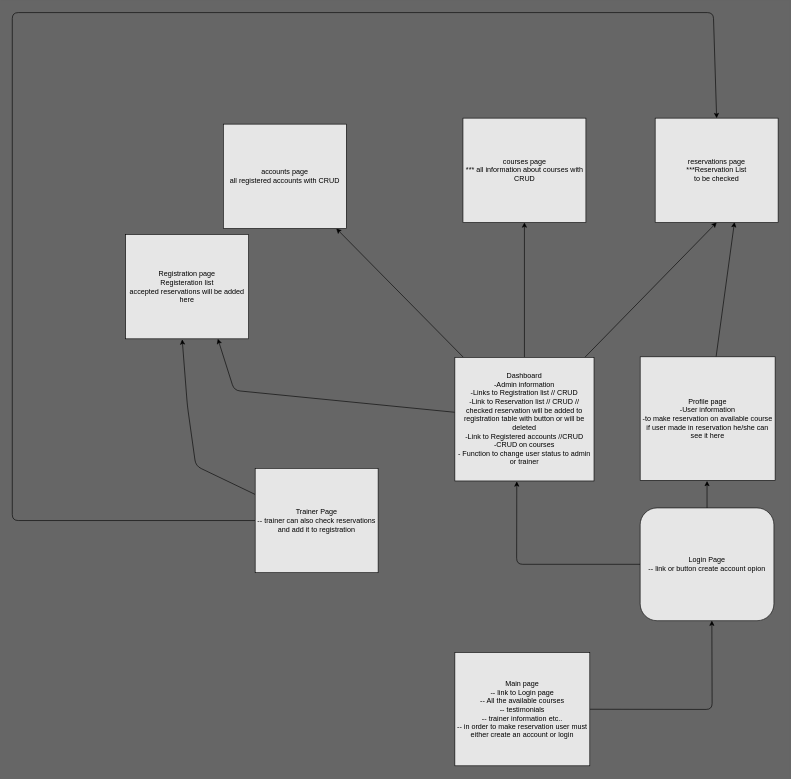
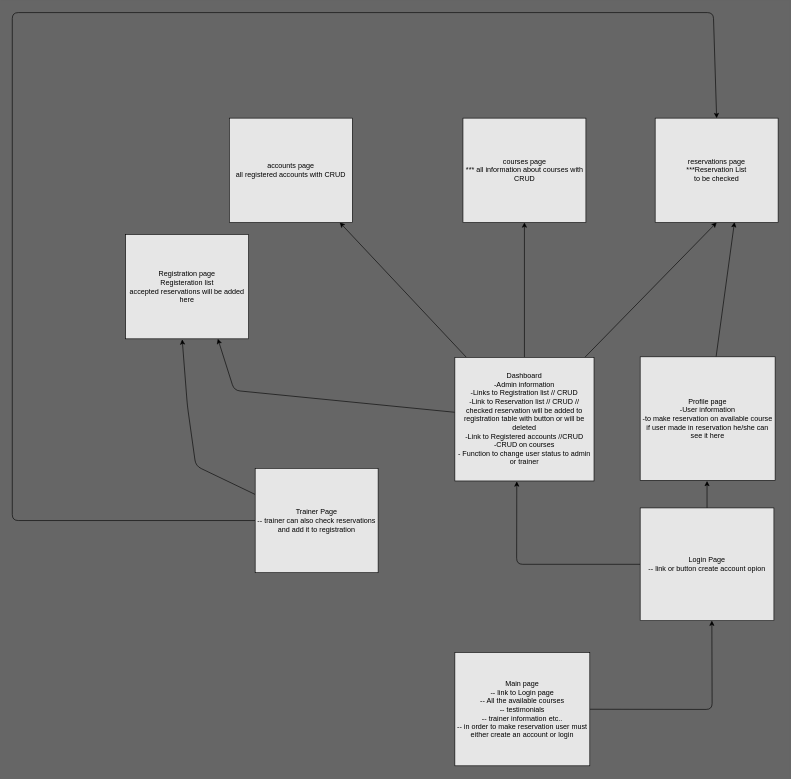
(285, 176) -> (291, 170)
(707, 564) -> (707, 564)
